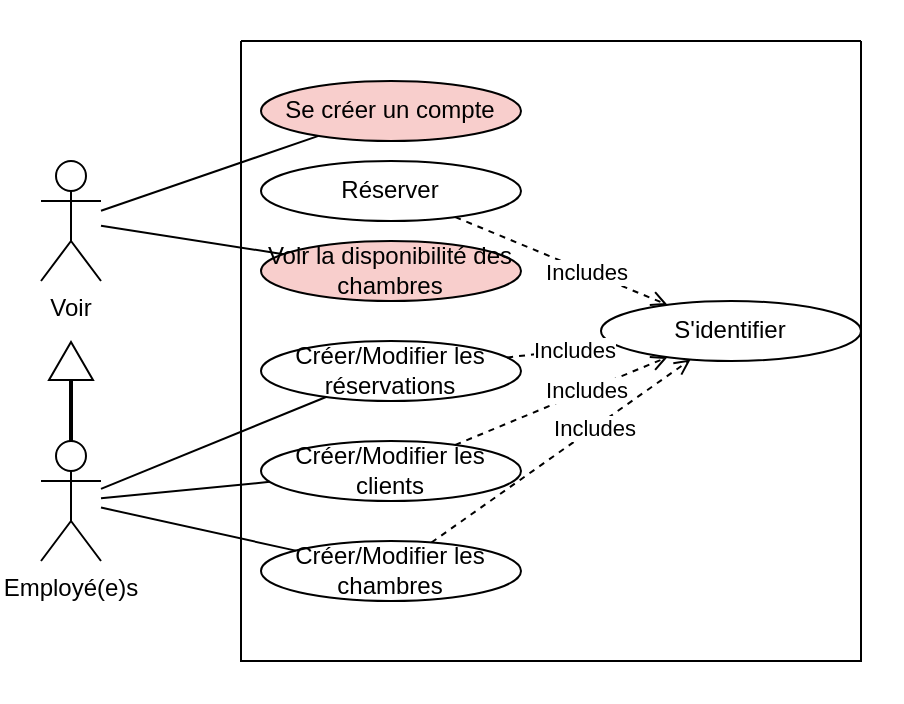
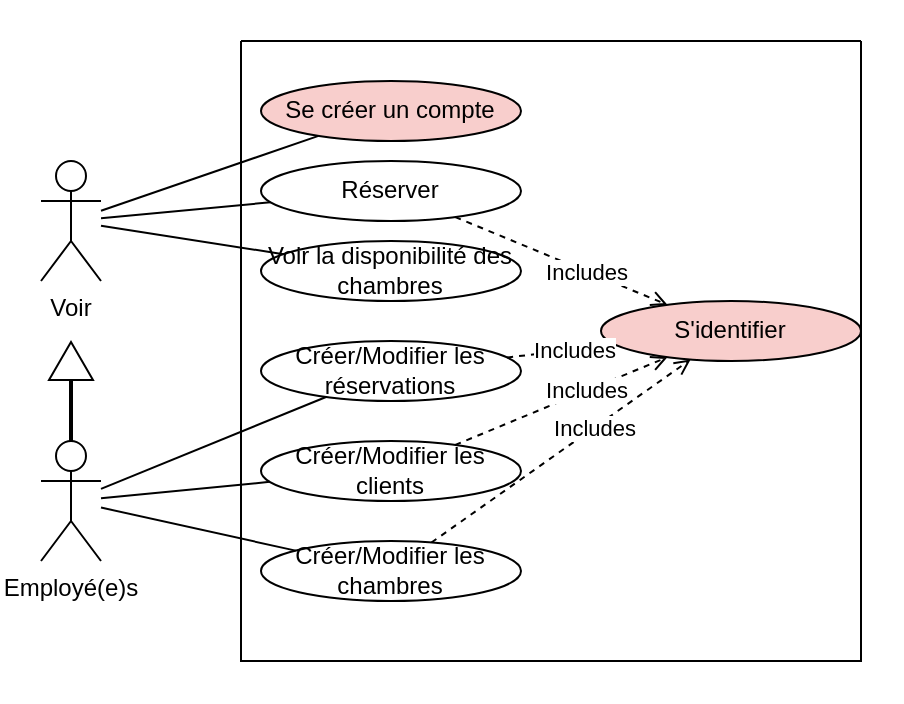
none -> (185, 210)
(391, 271) -> (391, 271)
(731, 331) -> (731, 331)
